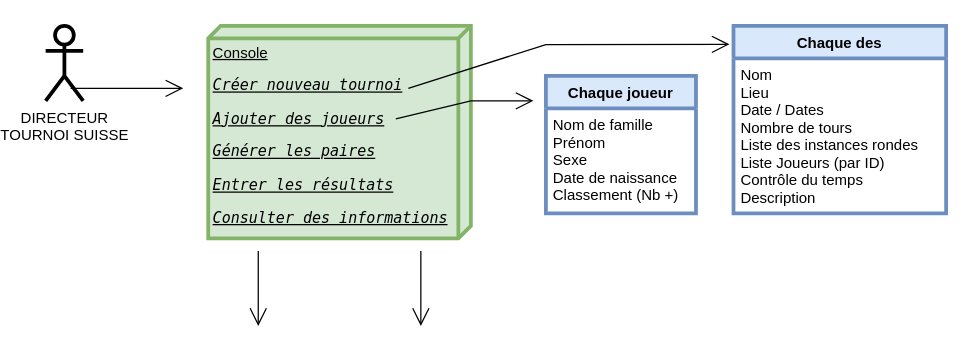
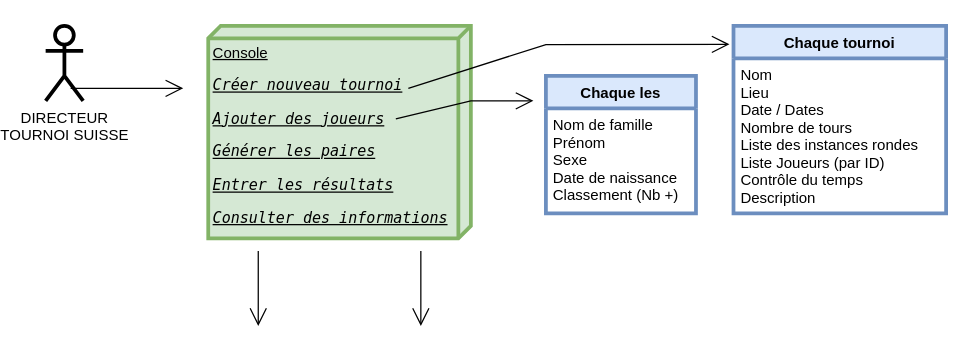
(839, 43) -> (839, 43)
(620, 93) -> (620, 93)
